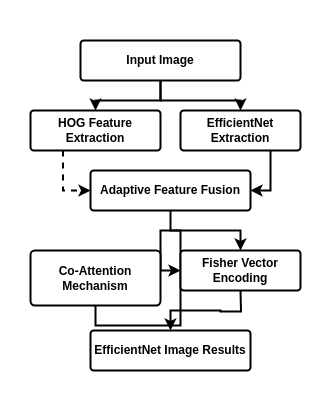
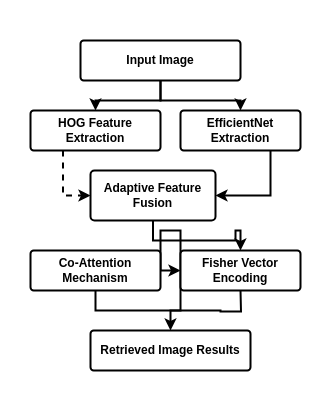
(171, 191) -> (153, 196)
(96, 278) -> (96, 271)
(171, 351) -> (171, 351)
